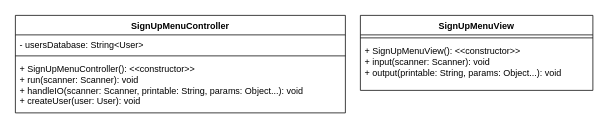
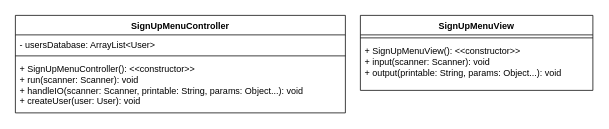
(88, 46) -> (96, 46)
